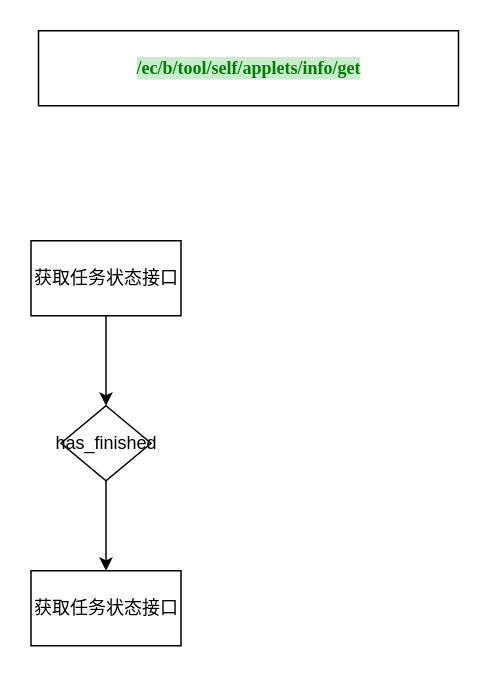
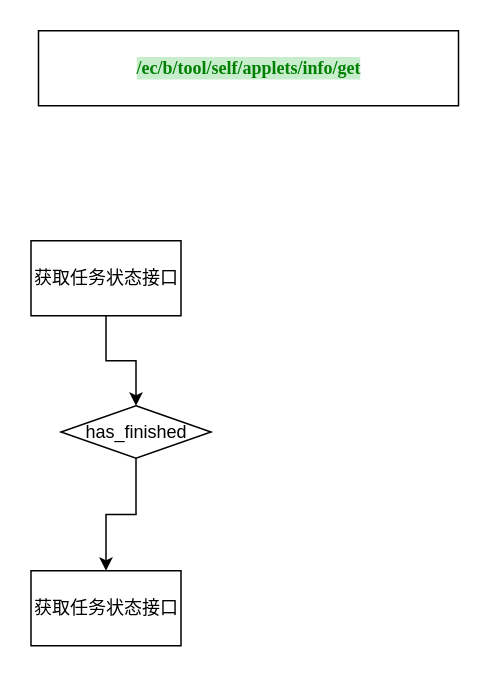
(106, 443) -> (136, 432)
